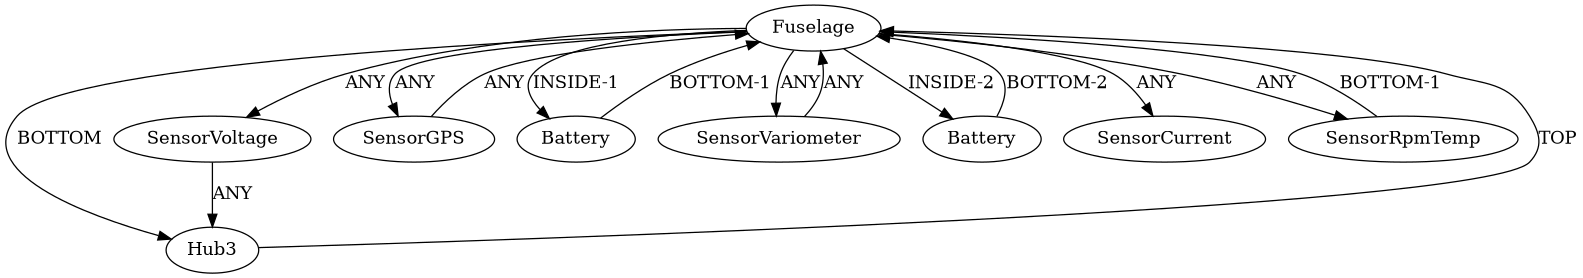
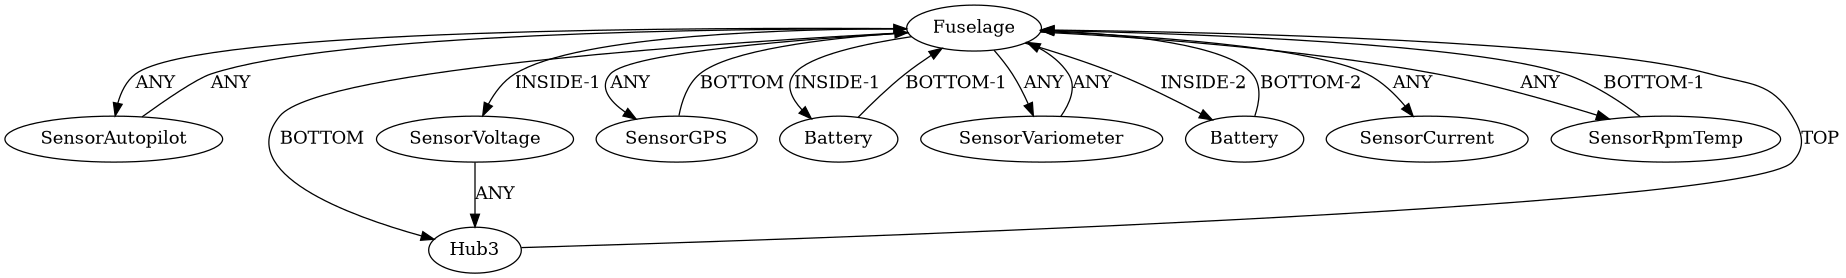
(365, 84) -> (558, 84)
(504, 84) -> (742, 84)
none -> (114, 139)
